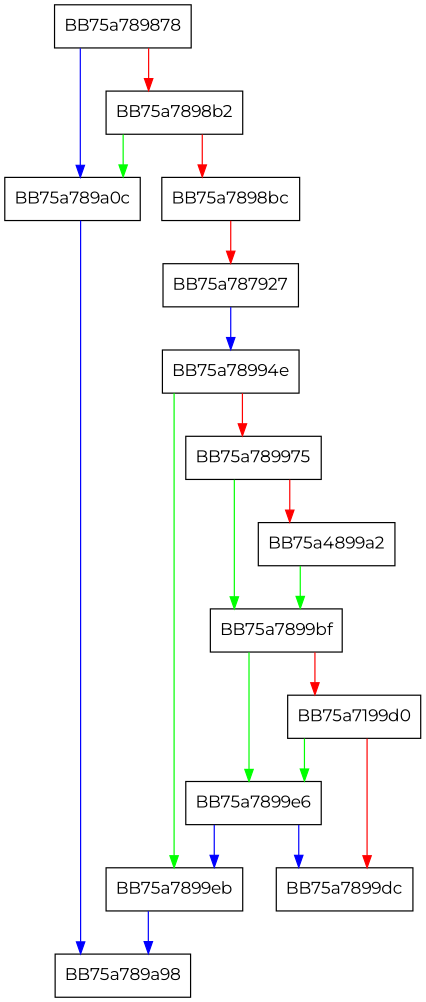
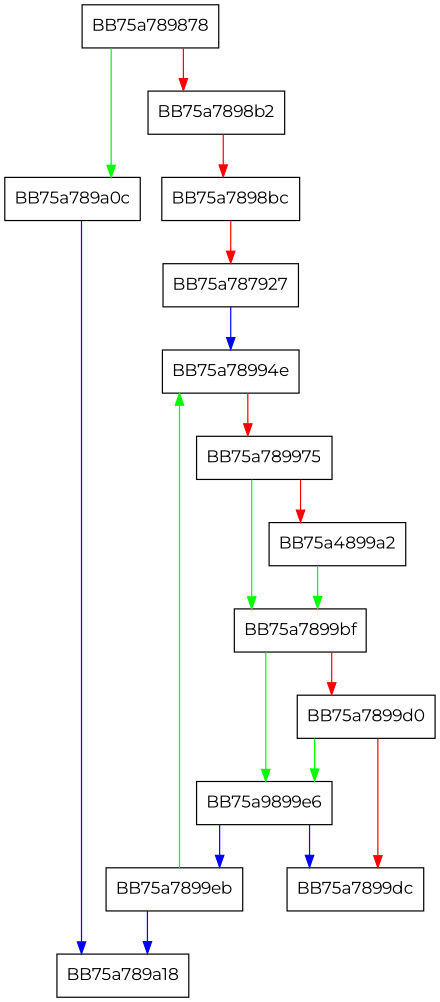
(80, 107) -> (111, 107)
(123, 150) -> none
(174, 624) -> (179, 637)
(354, 717) -> (366, 717)
(254, 803) -> (264, 803)
(123, 976) -> (123, 976)
